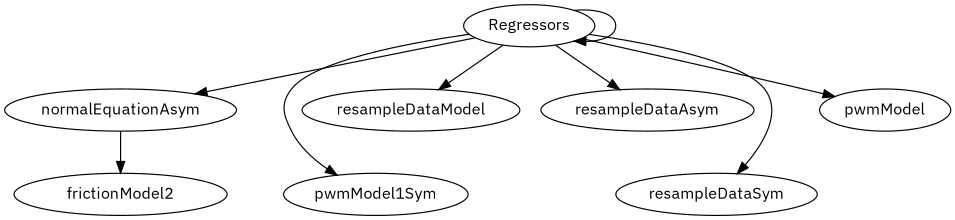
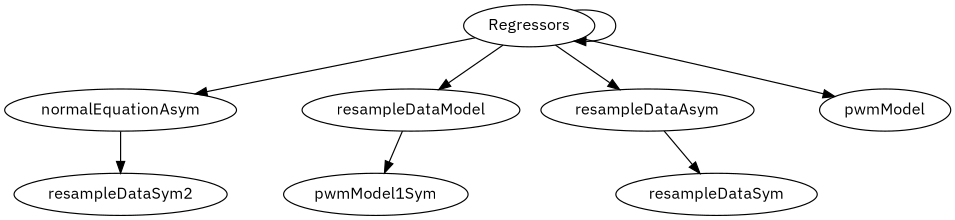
(708, 60) -> (678, 148)
(299, 83) -> (396, 147)
(121, 194) -> (121, 194)
